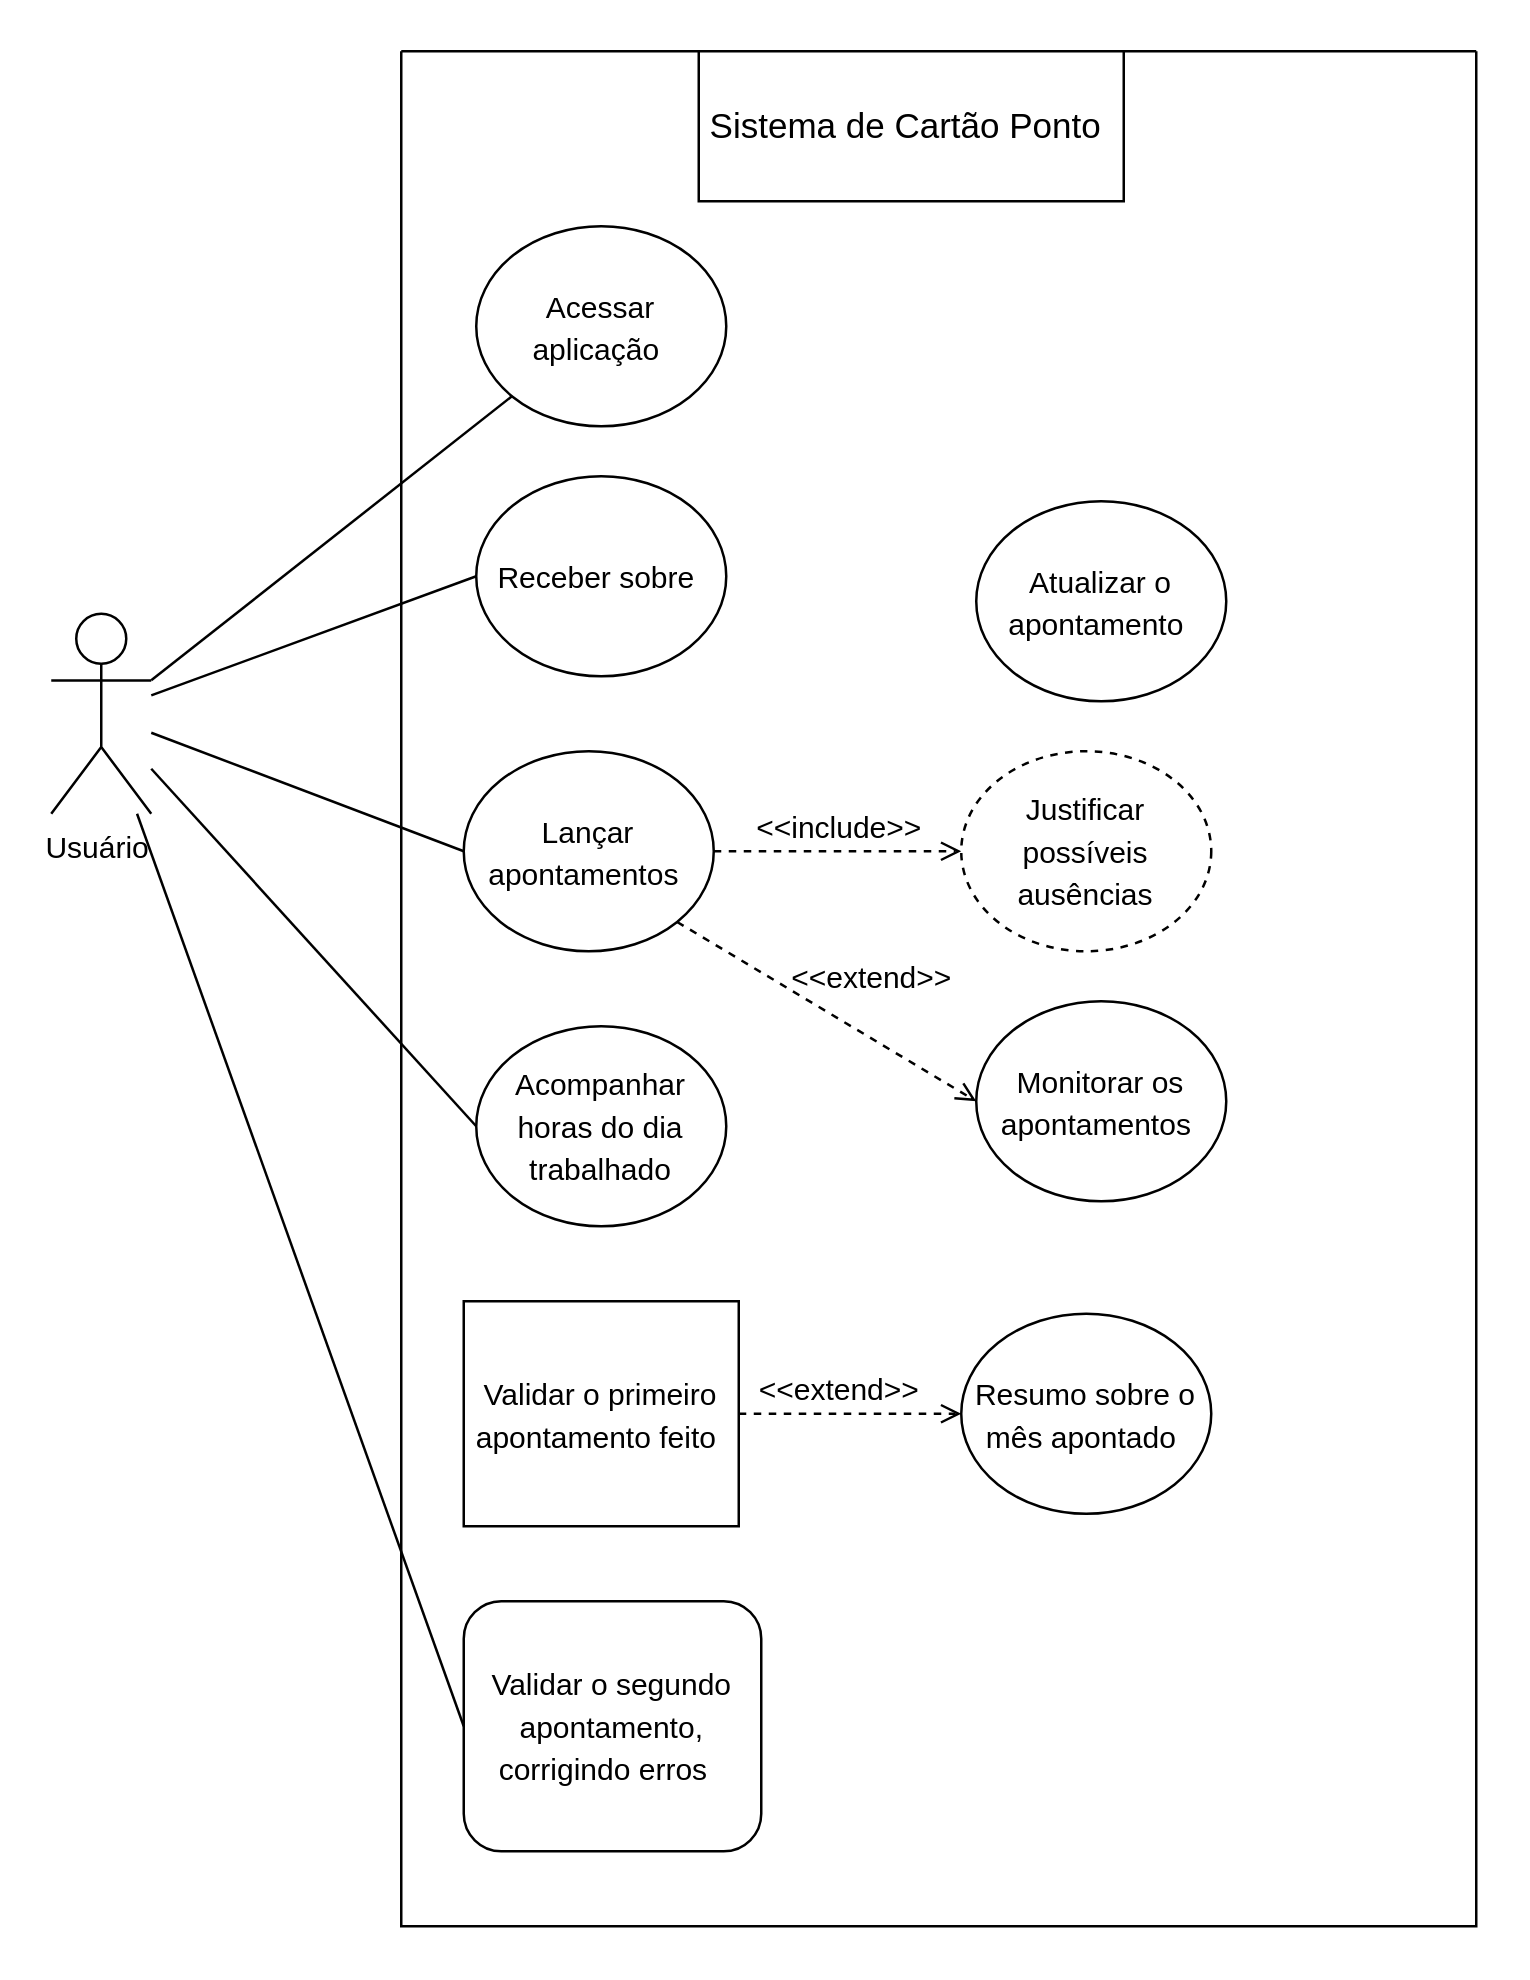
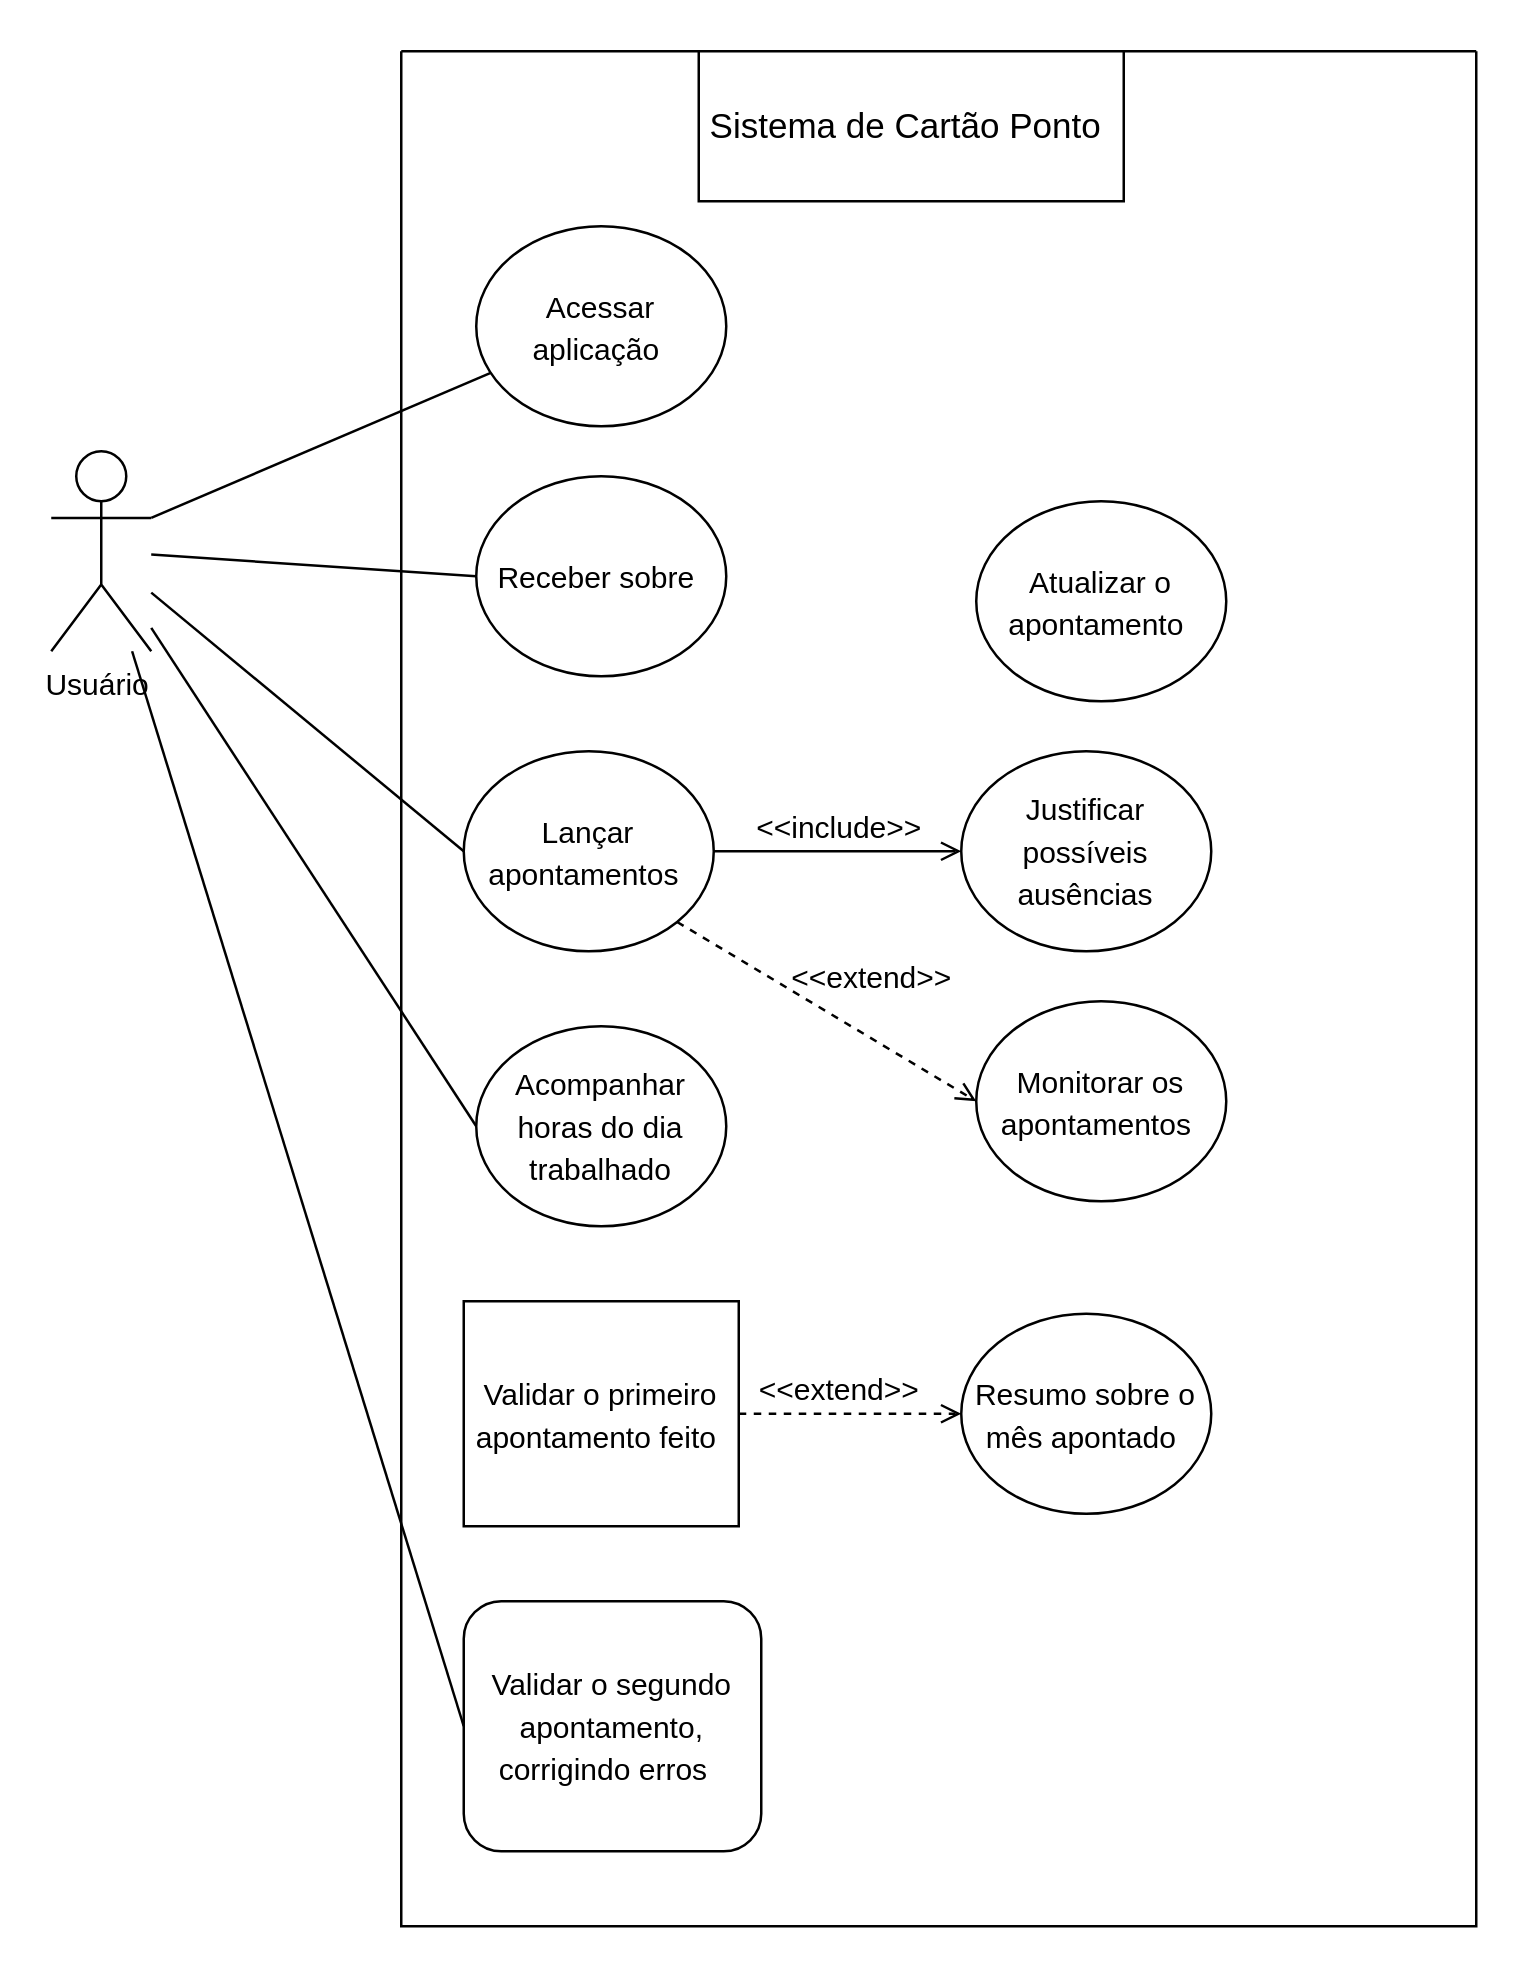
(101, 714) -> (101, 551)
(835, 851) -> (835, 851)
(1086, 851) -> (1086, 851)
